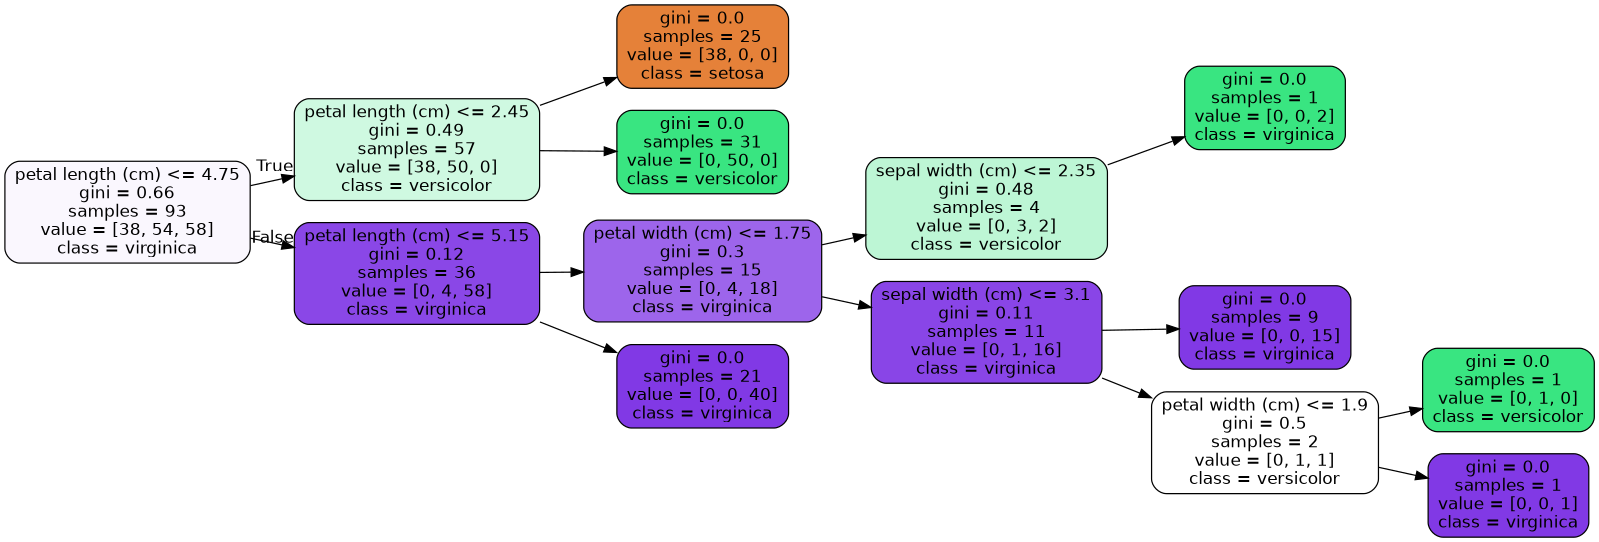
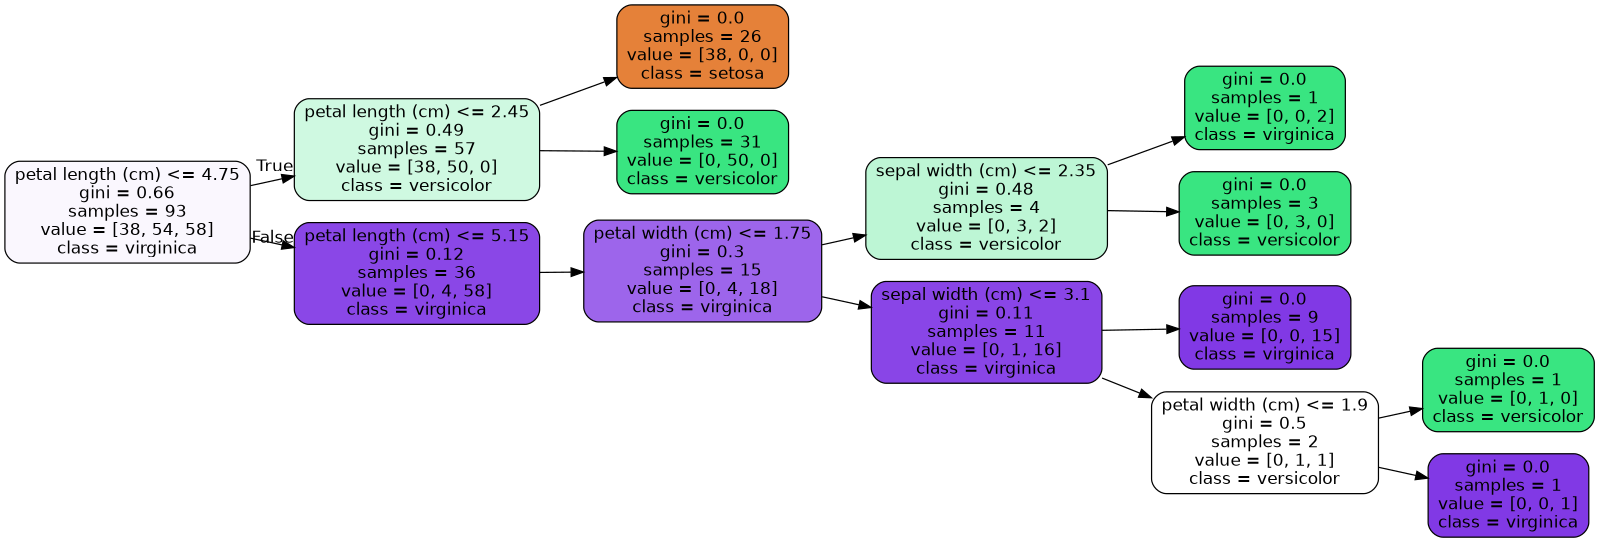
(703, 47) -> (703, 47)
none -> (1265, 213)
(703, 386) -> none
